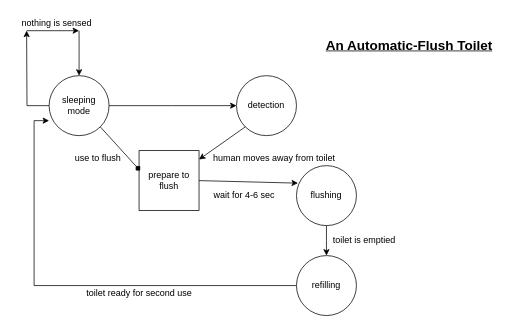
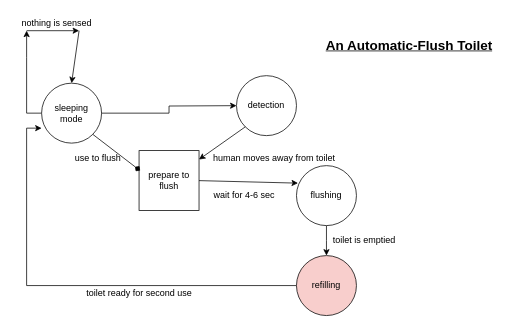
(79, 105) -> (72, 113)
(327, 285) -> (327, 285)
